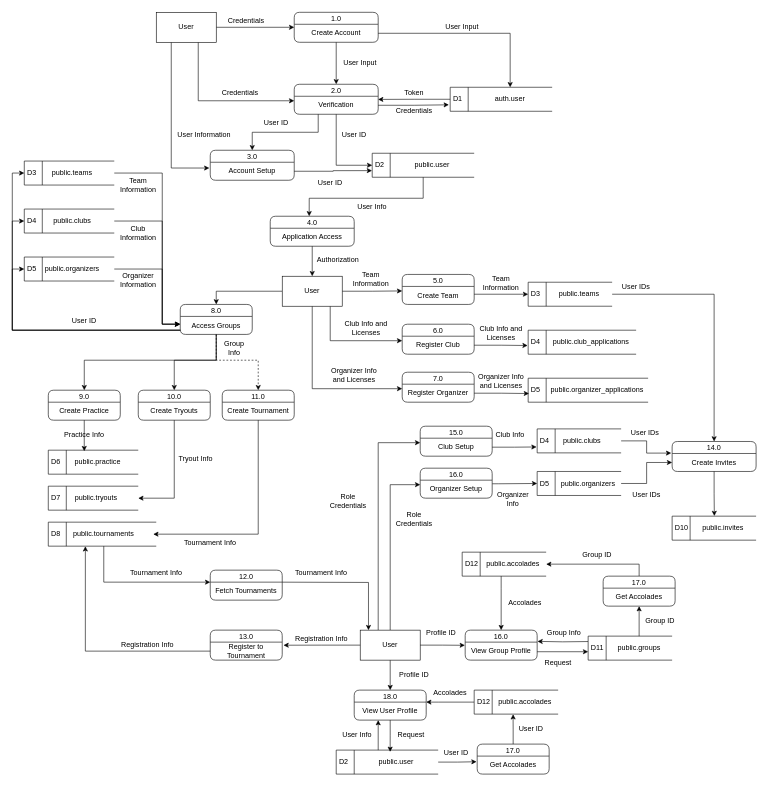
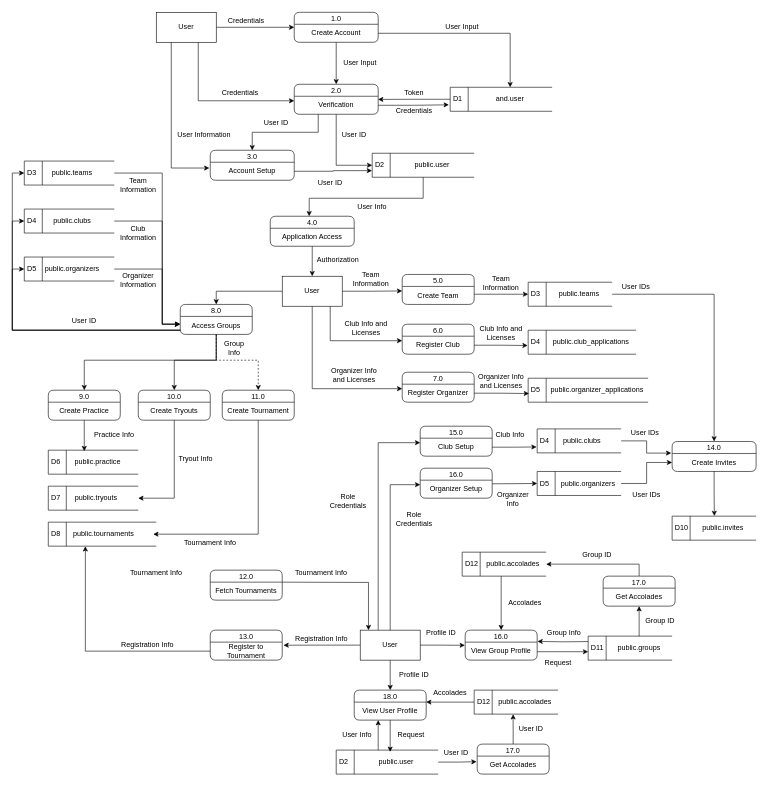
(510, 99) -> (510, 99)
(84, 435) -> (114, 435)
(204, 582) -> none
